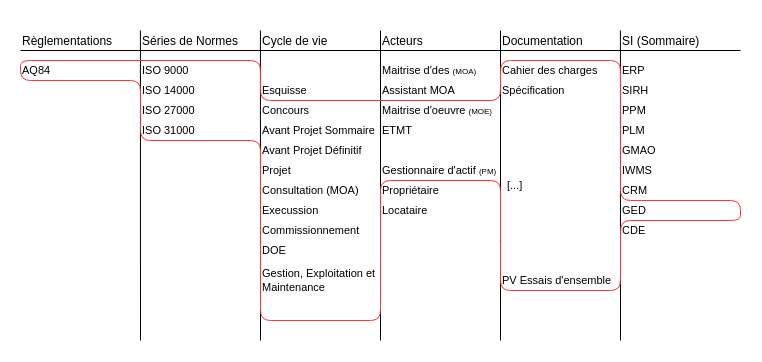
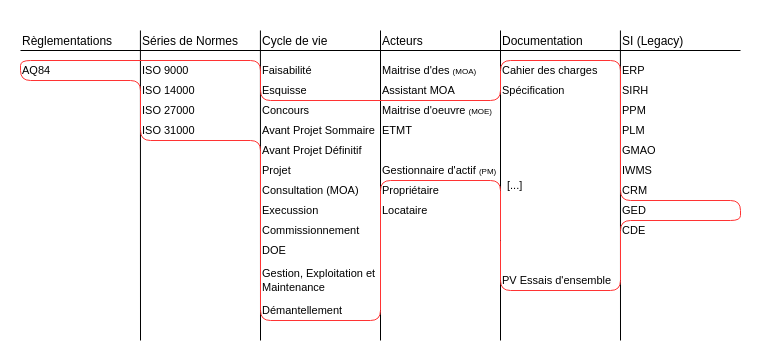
(663, 40) -> (658, 40)
none -> (321, 71)
none -> (321, 311)
